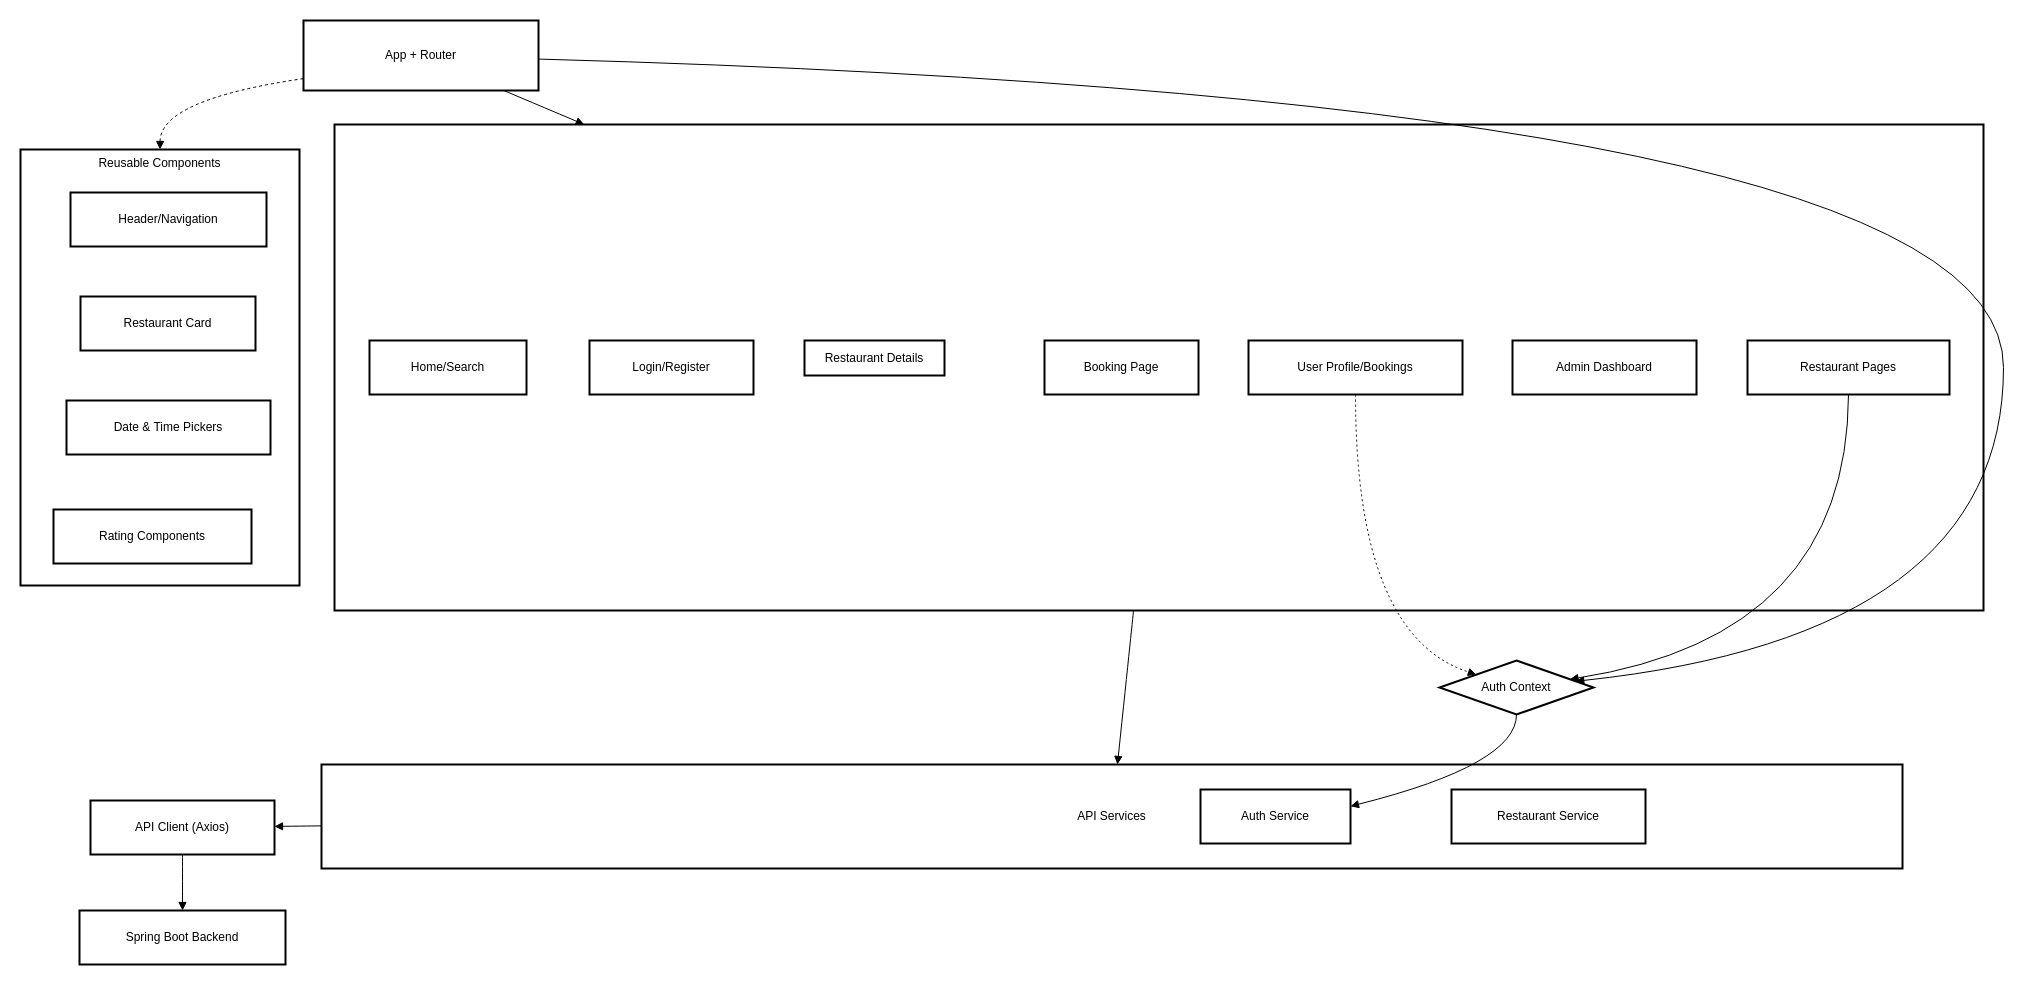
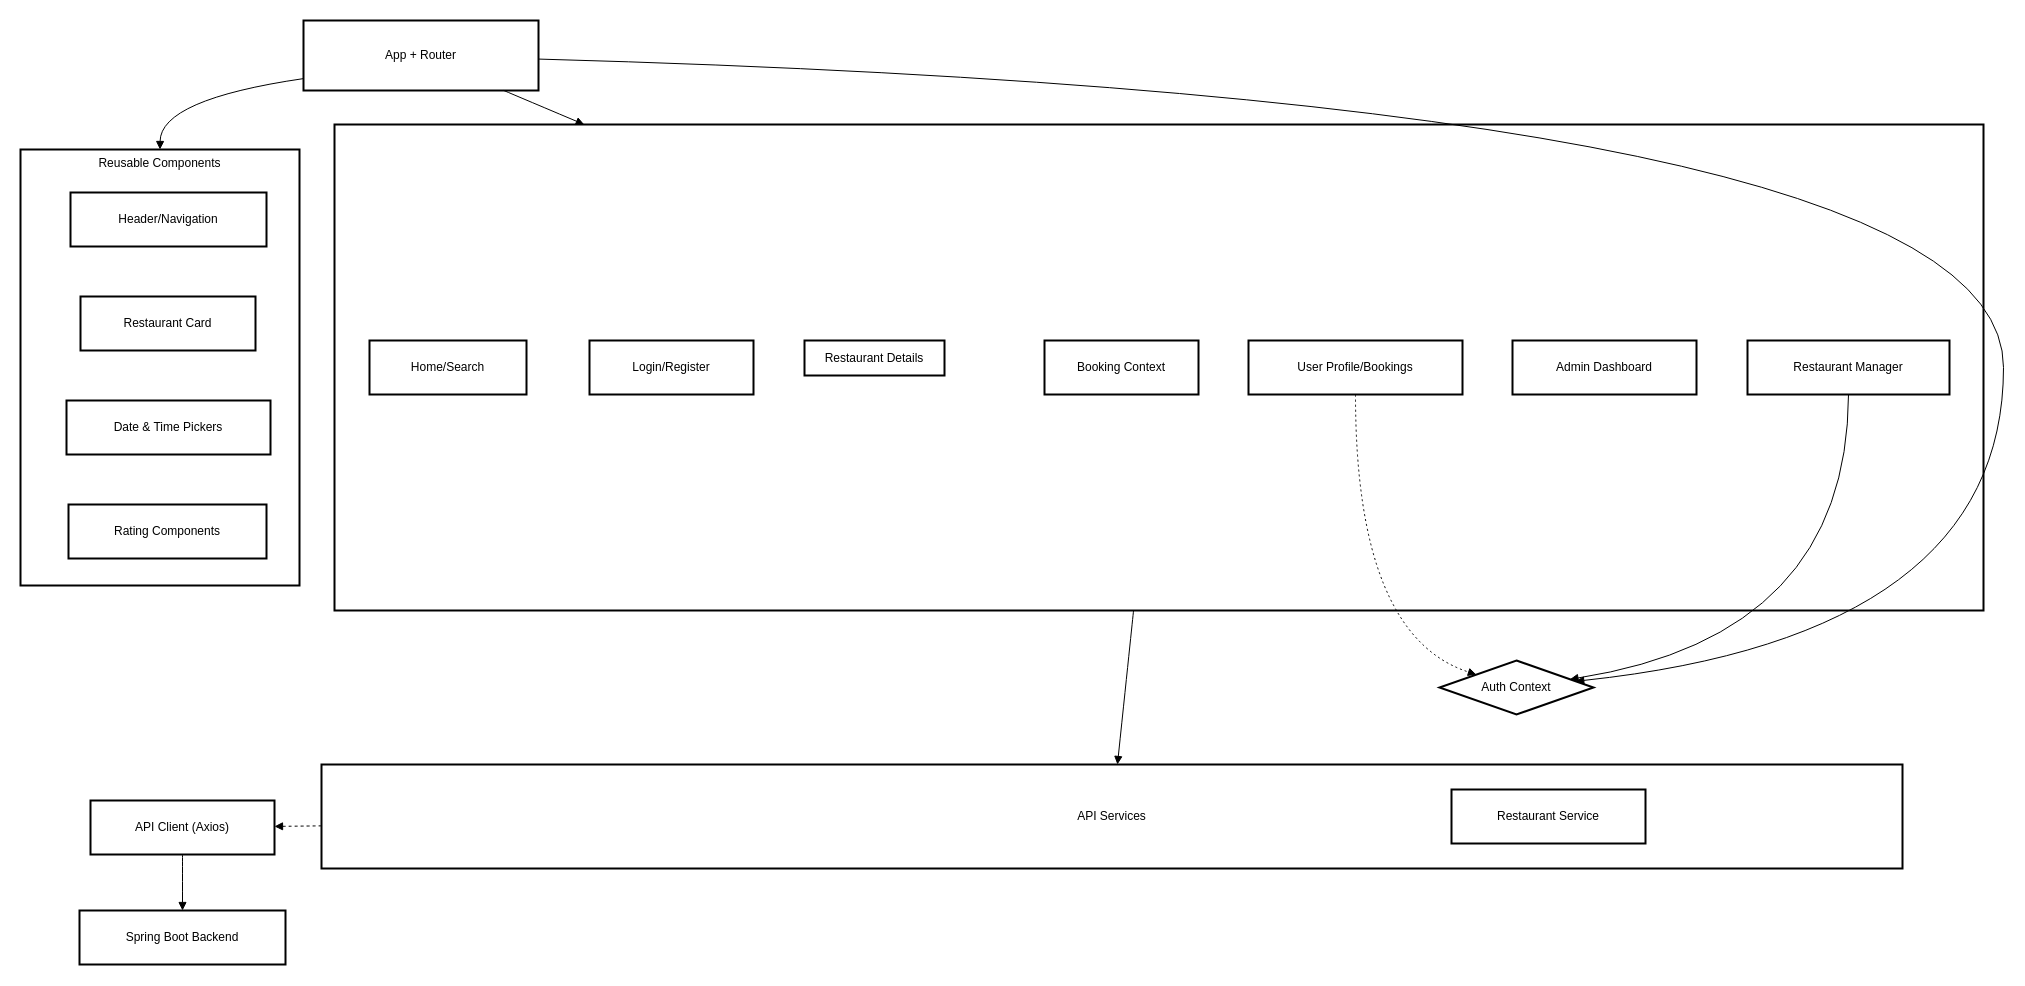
(224, 95) -> (224, 95)
(1122, 368) -> (1122, 368)
(1849, 368) -> (1849, 368)
(153, 537) -> (168, 532)
(1448, 776) -> none
(1276, 817) -> none
(301, 826) -> (301, 826)
